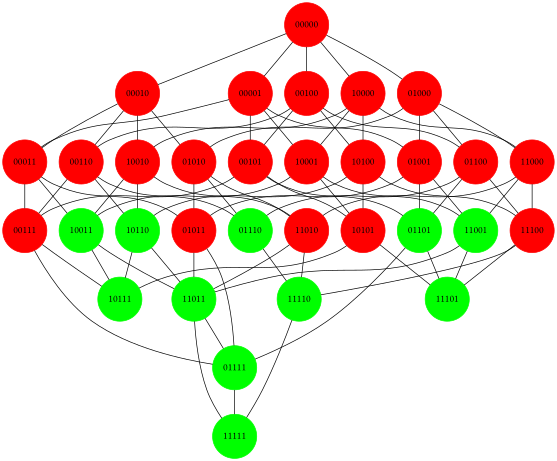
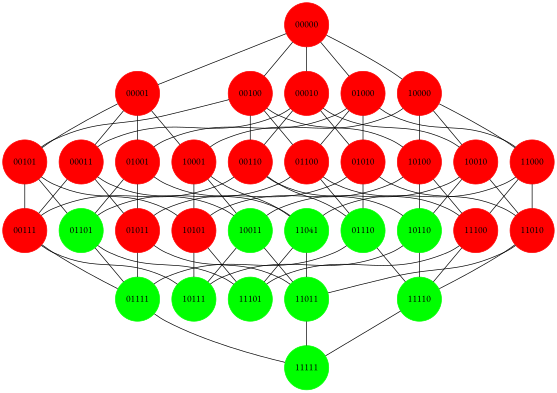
(476, 231) -> (307, 231)
(166, 265) -> (419, 266)
(214, 333) -> (250, 265)
